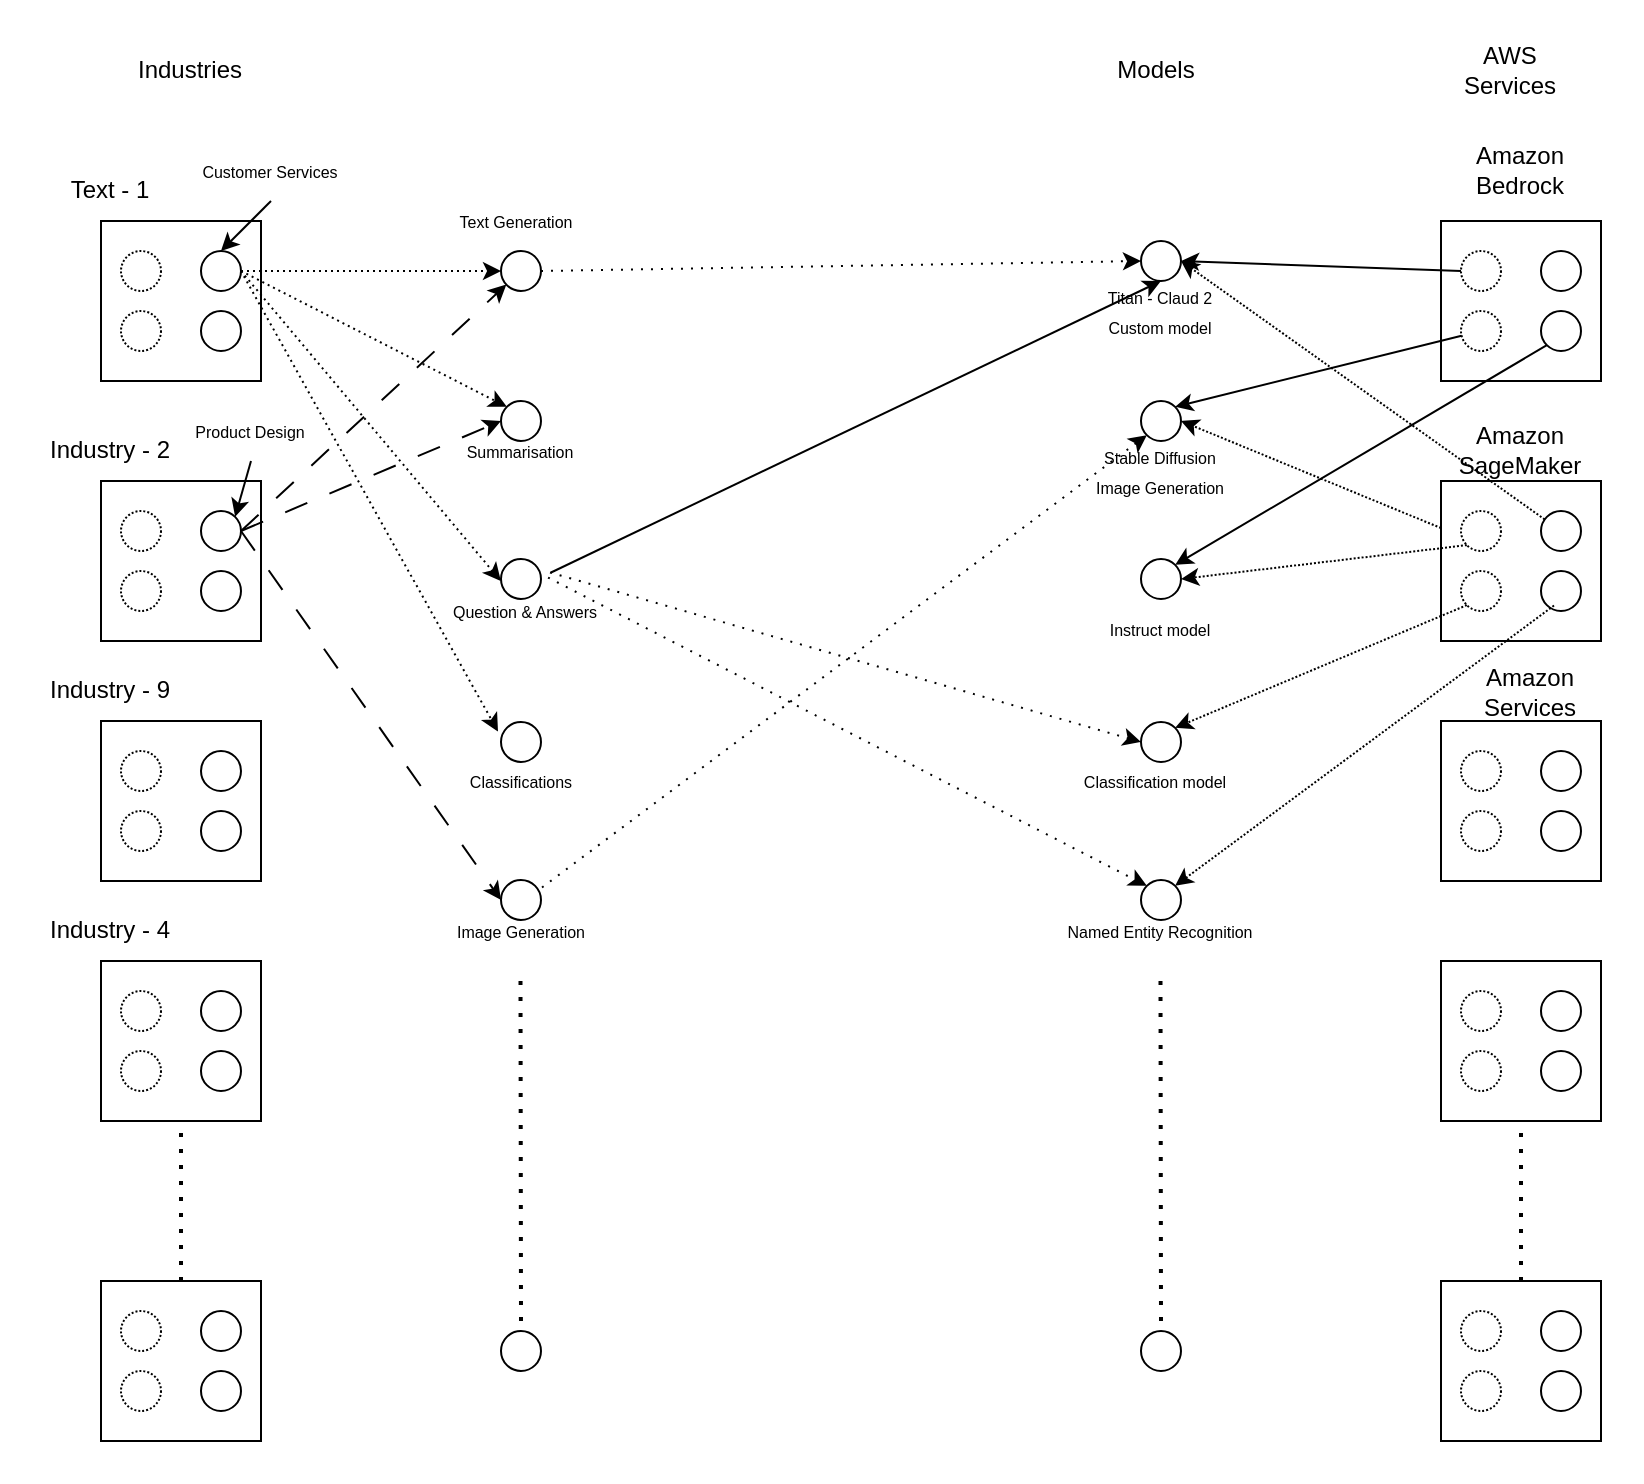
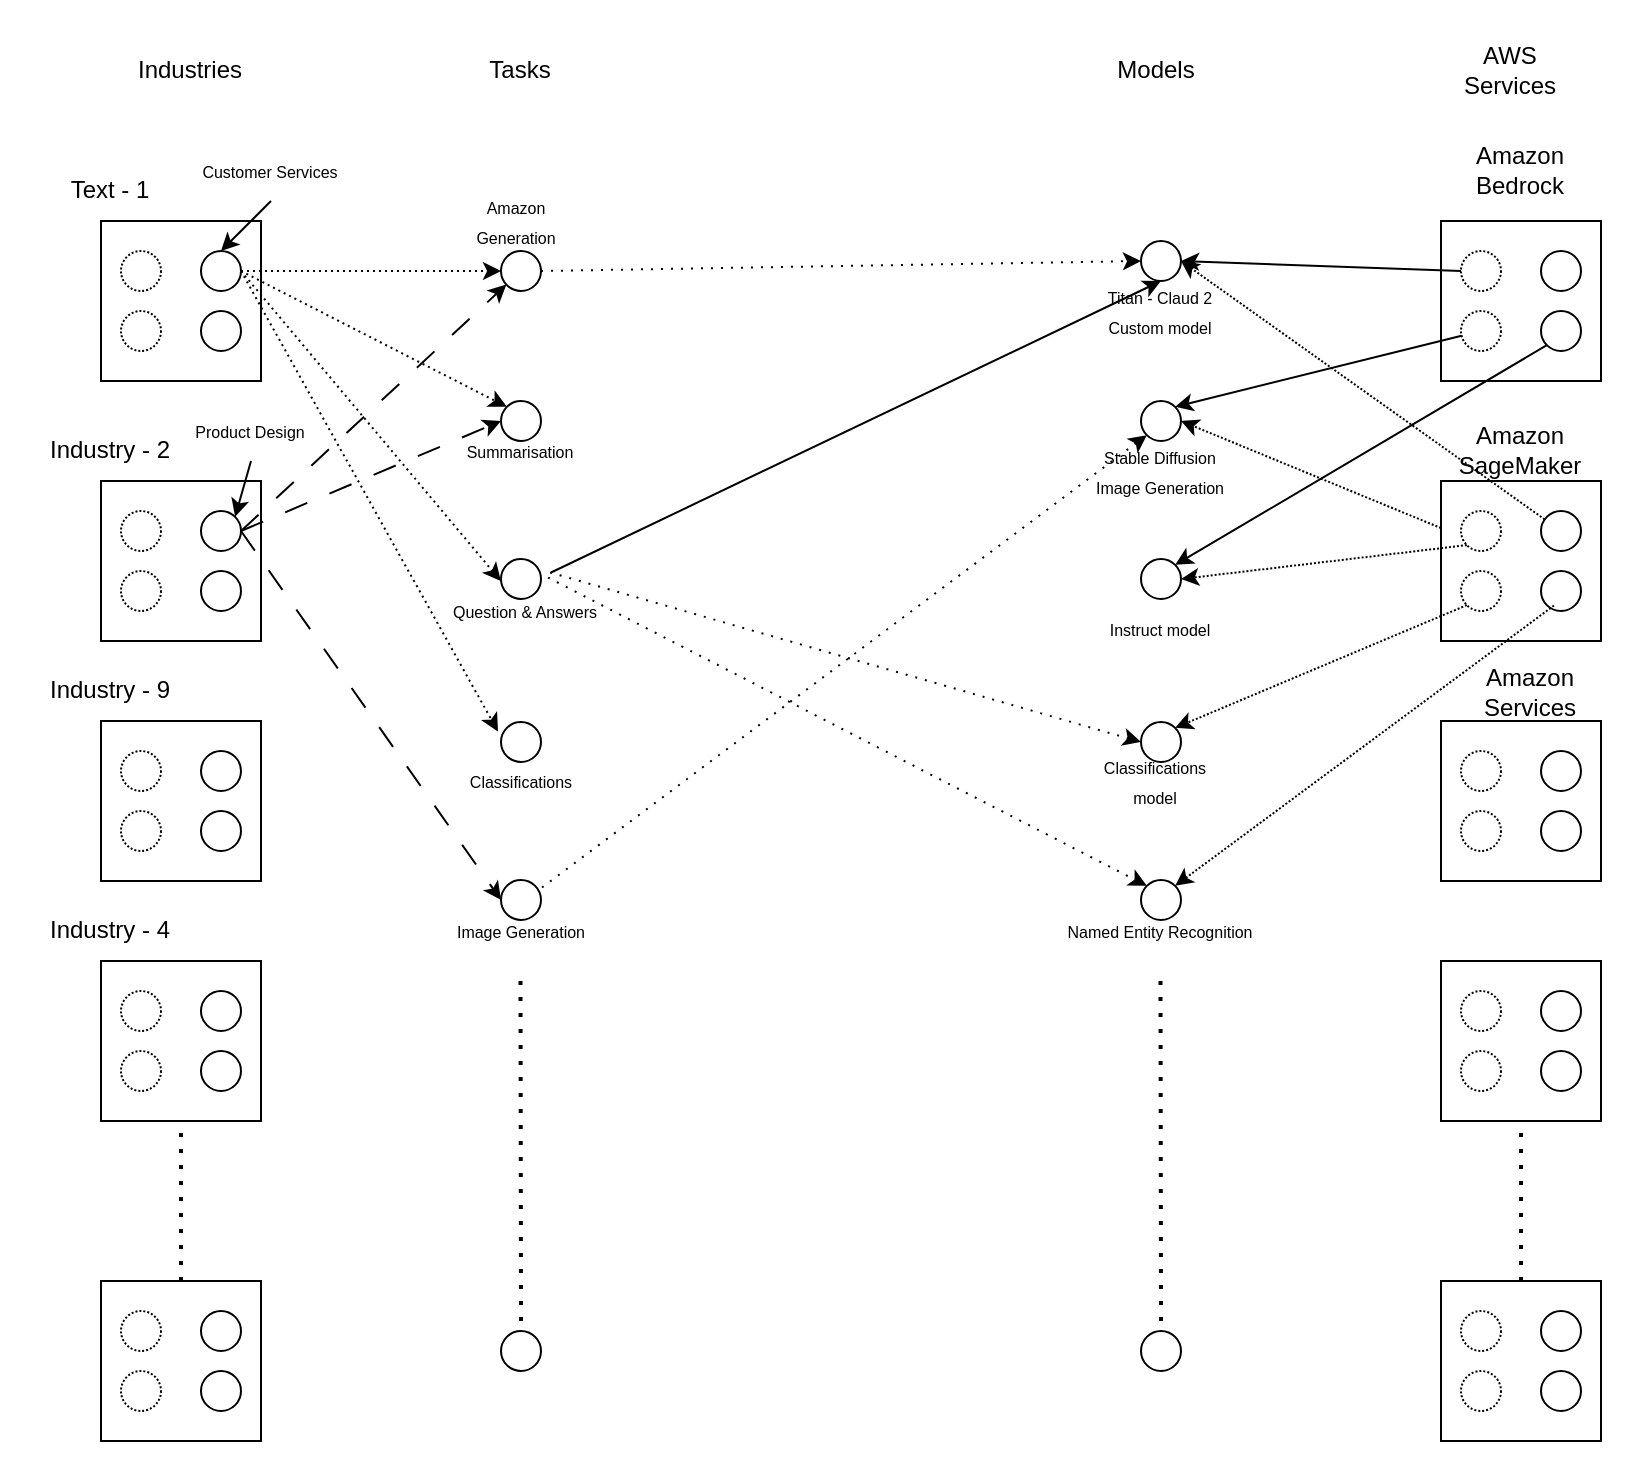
none -> (521, 71)
(517, 221) -> (517, 221)
(1156, 781) -> (1156, 781)
